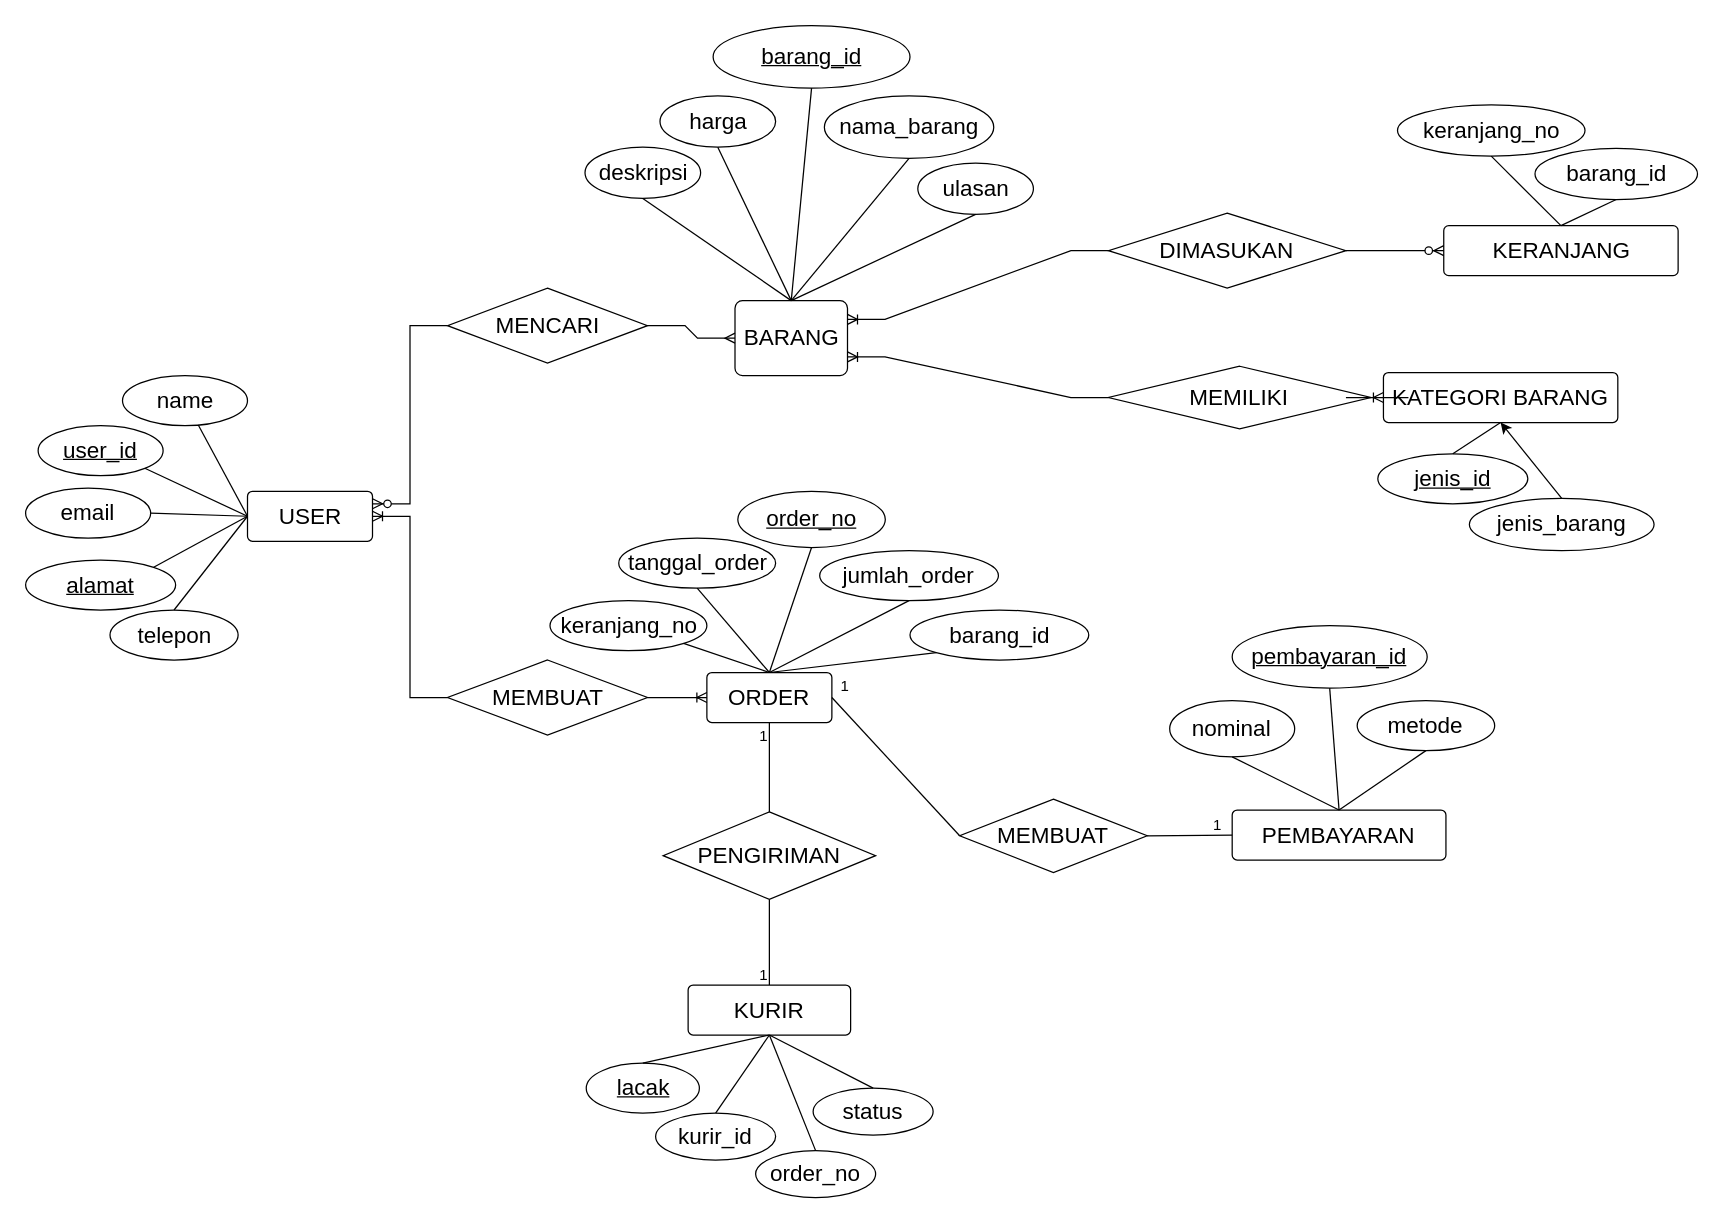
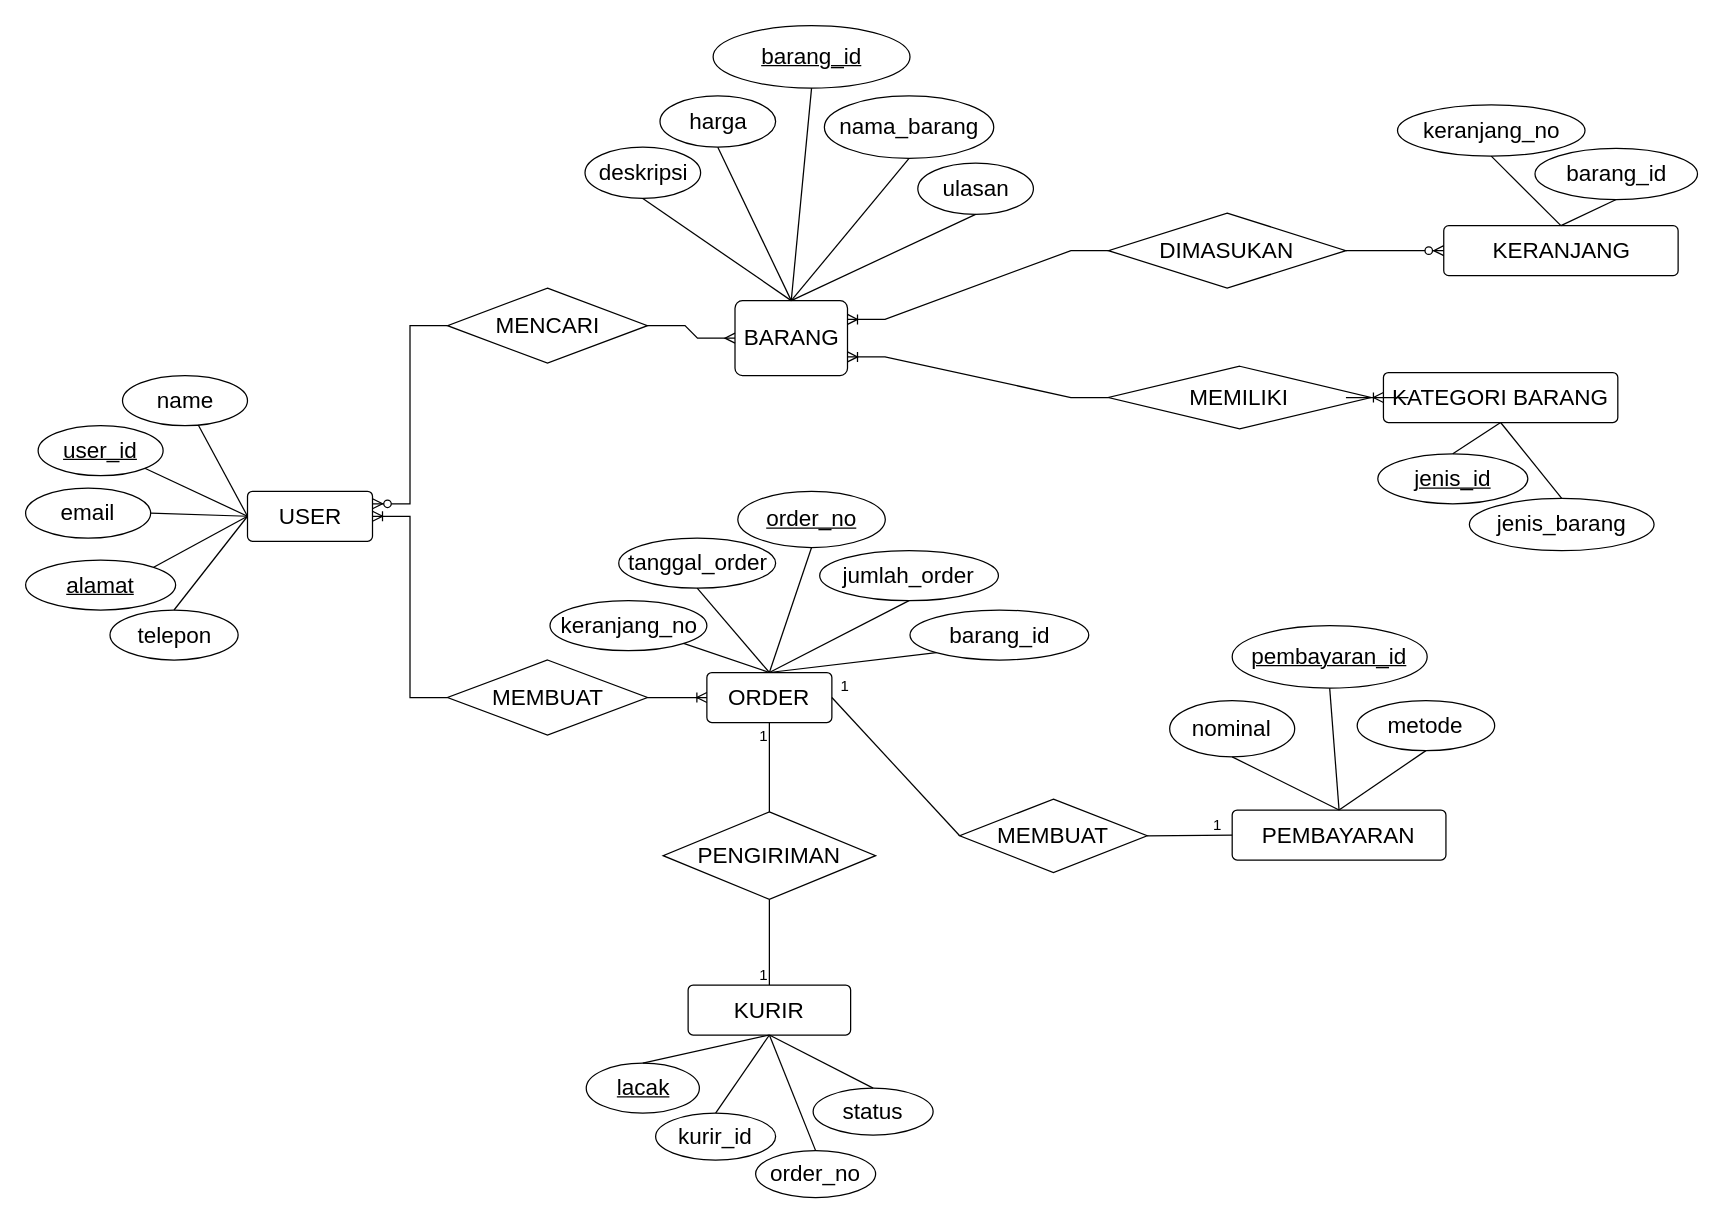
(1506, 429) -> (1504, 426)
